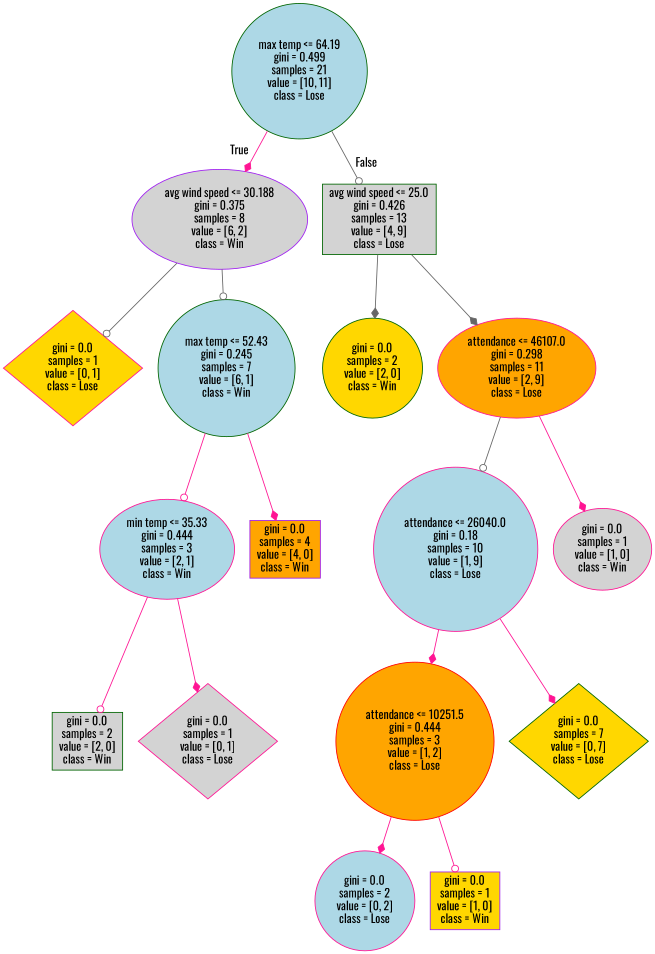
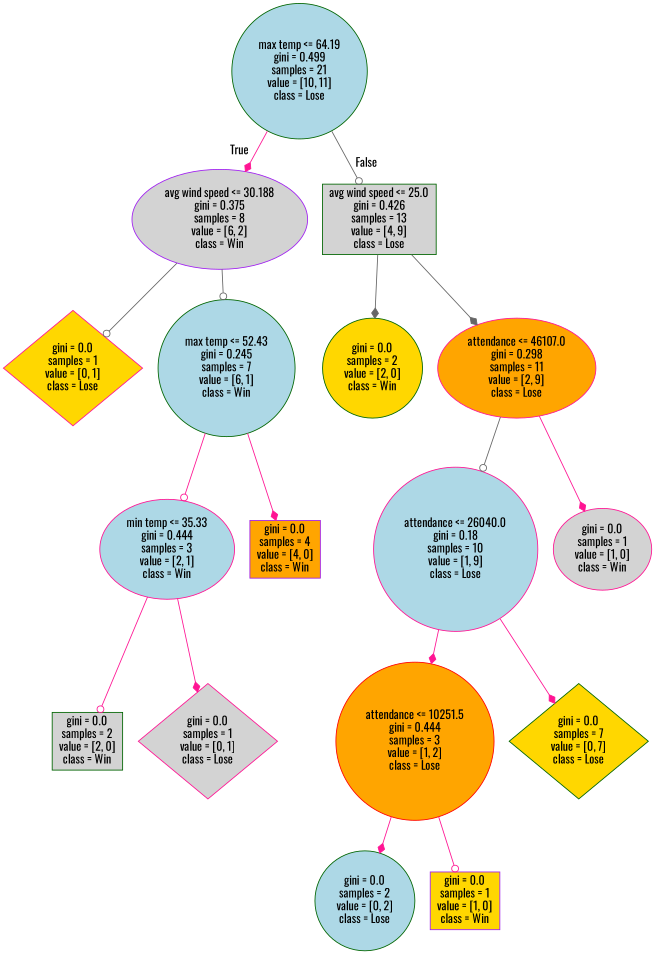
(365, 901) -> (365, 901)
